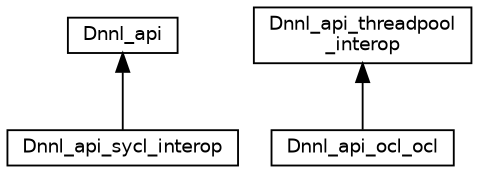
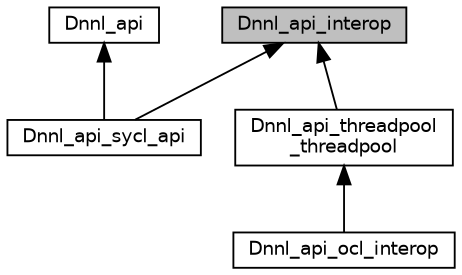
none -> (314, 25)
(363, 35) -> (344, 138)
(123, 148) -> (104, 138)
(363, 148) -> (344, 250)
